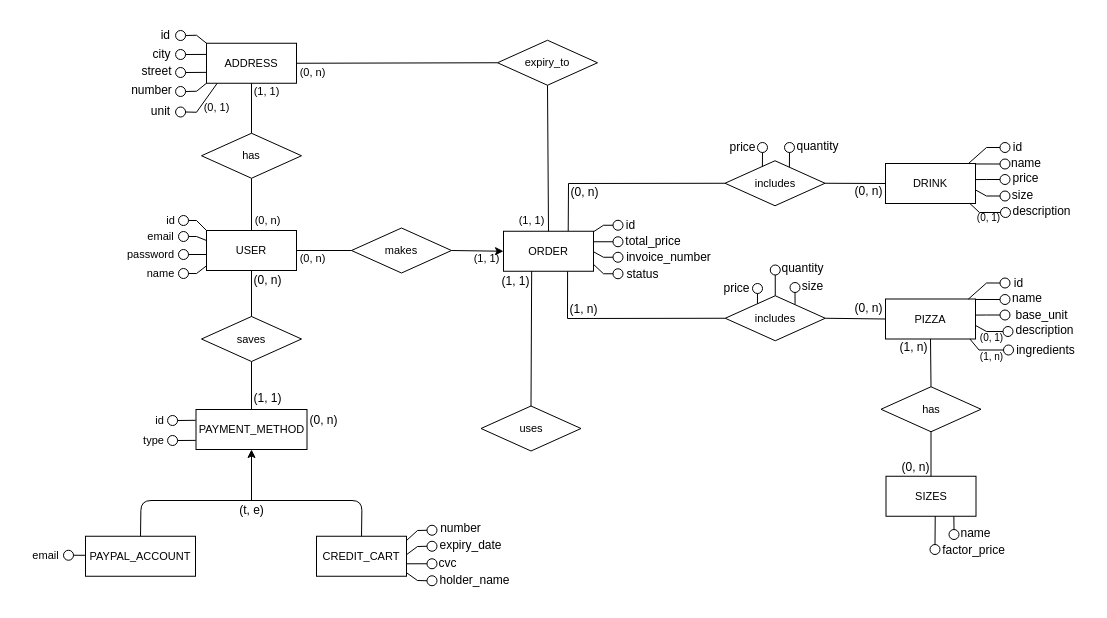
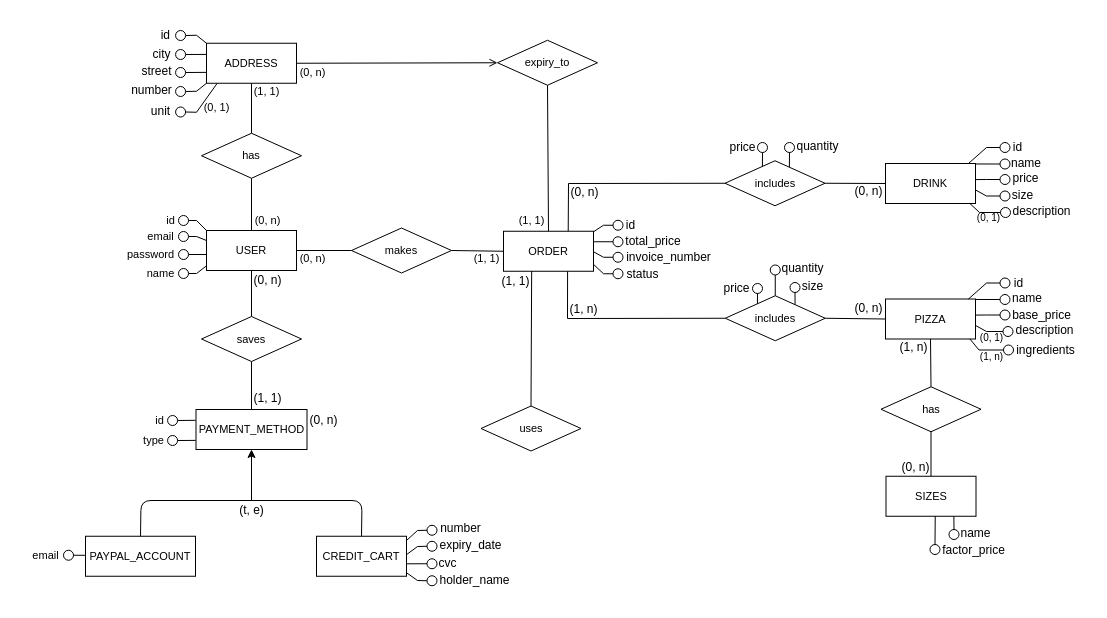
(492, 63) -> (491, 63)
(495, 251) -> (498, 251)
(1042, 316) -> (1042, 316)
